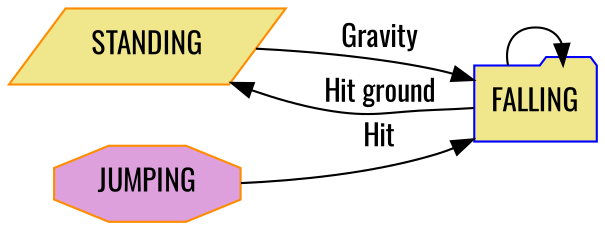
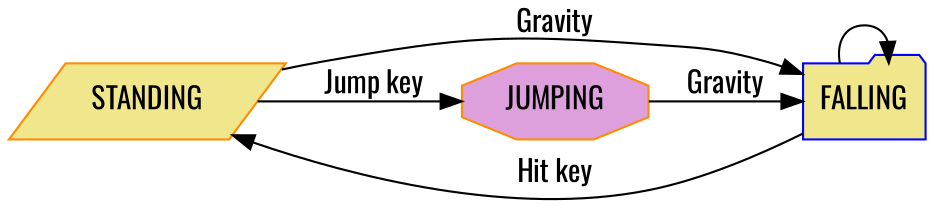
(380, 94) -> (555, 174)
none -> (349, 101)
(380, 138) -> (726, 86)
